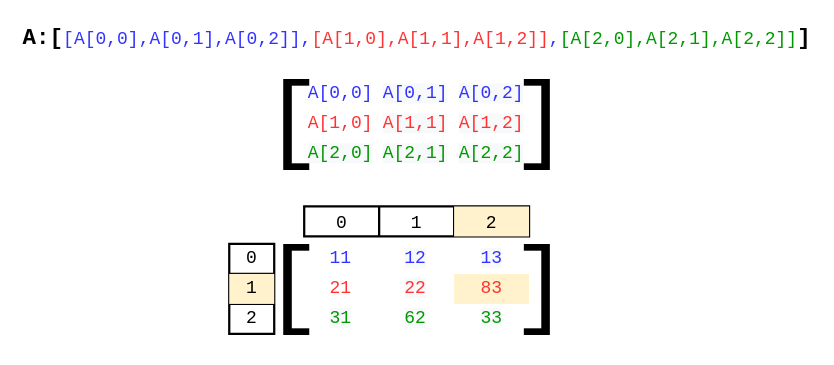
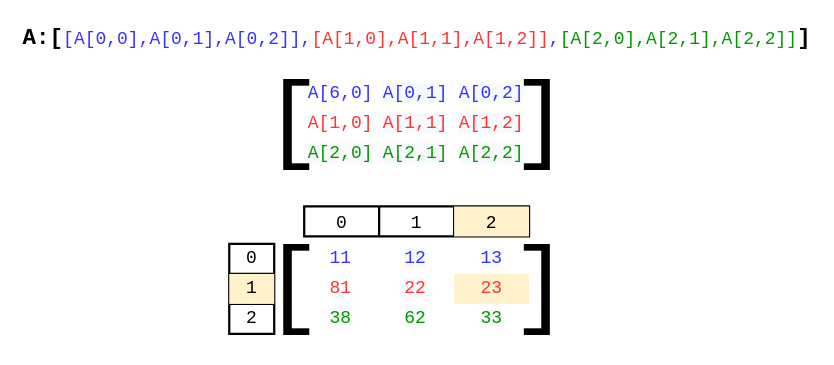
(341, 94) -> (341, 94)
(341, 289) -> (341, 289)
(492, 289) -> (492, 289)
(341, 319) -> (341, 319)
